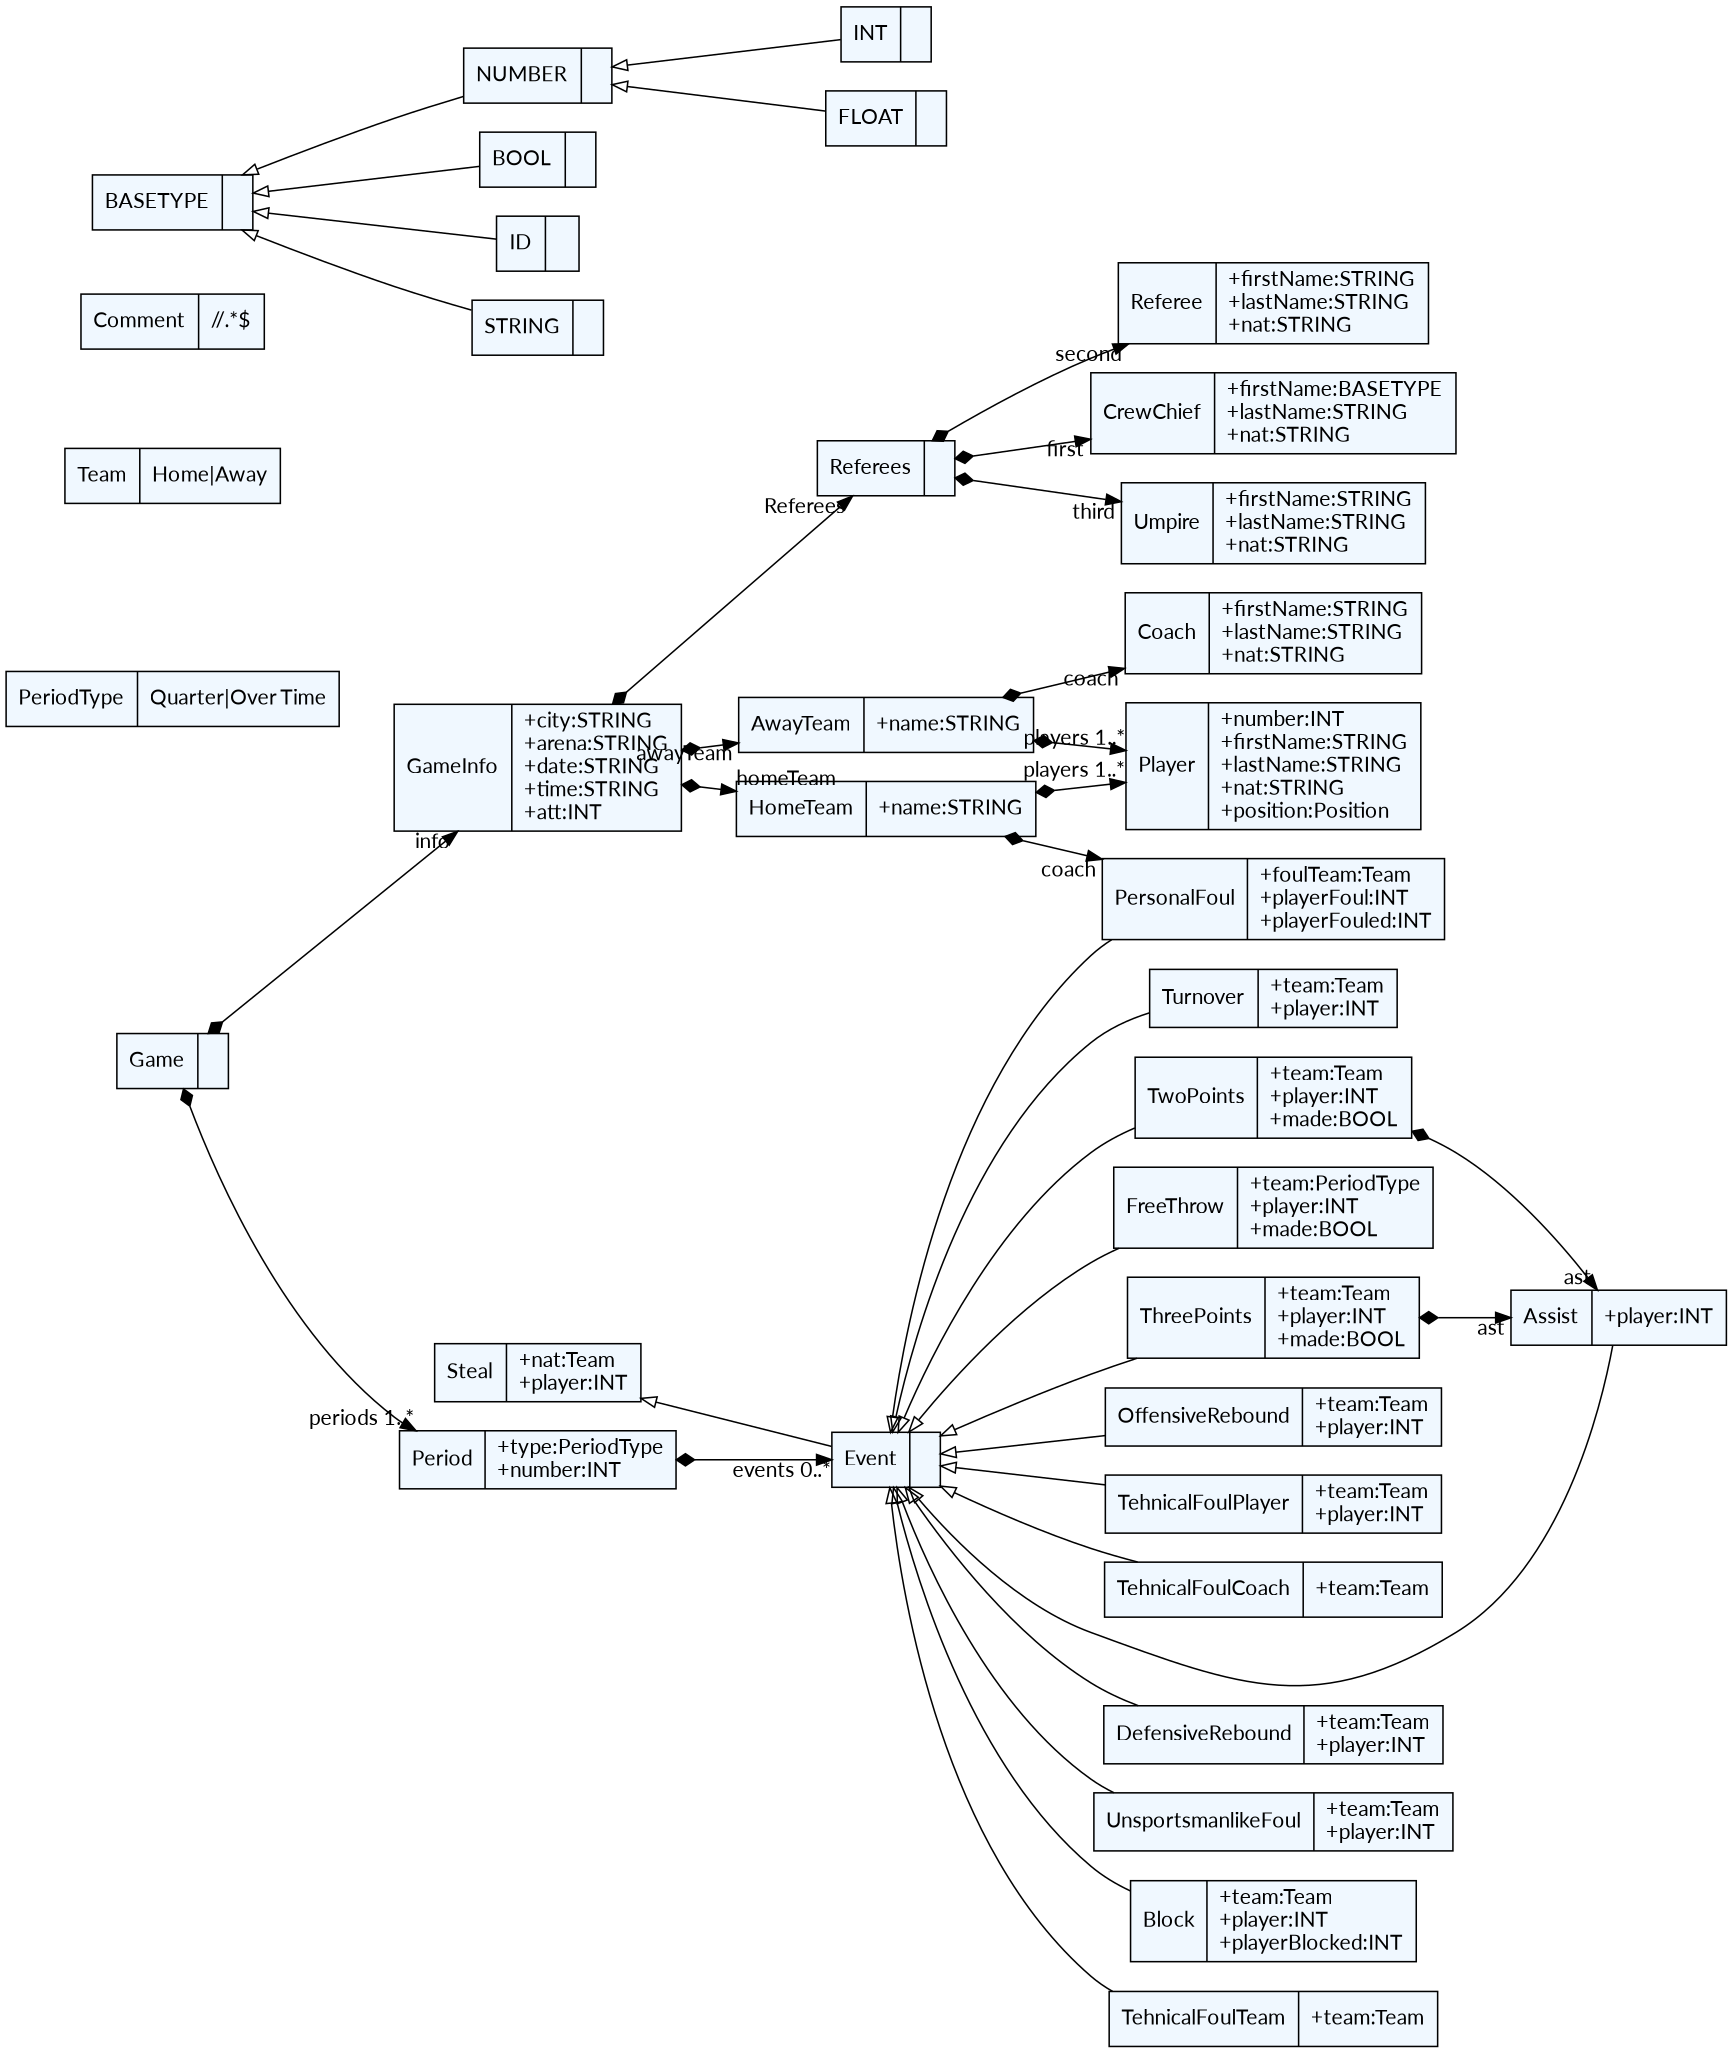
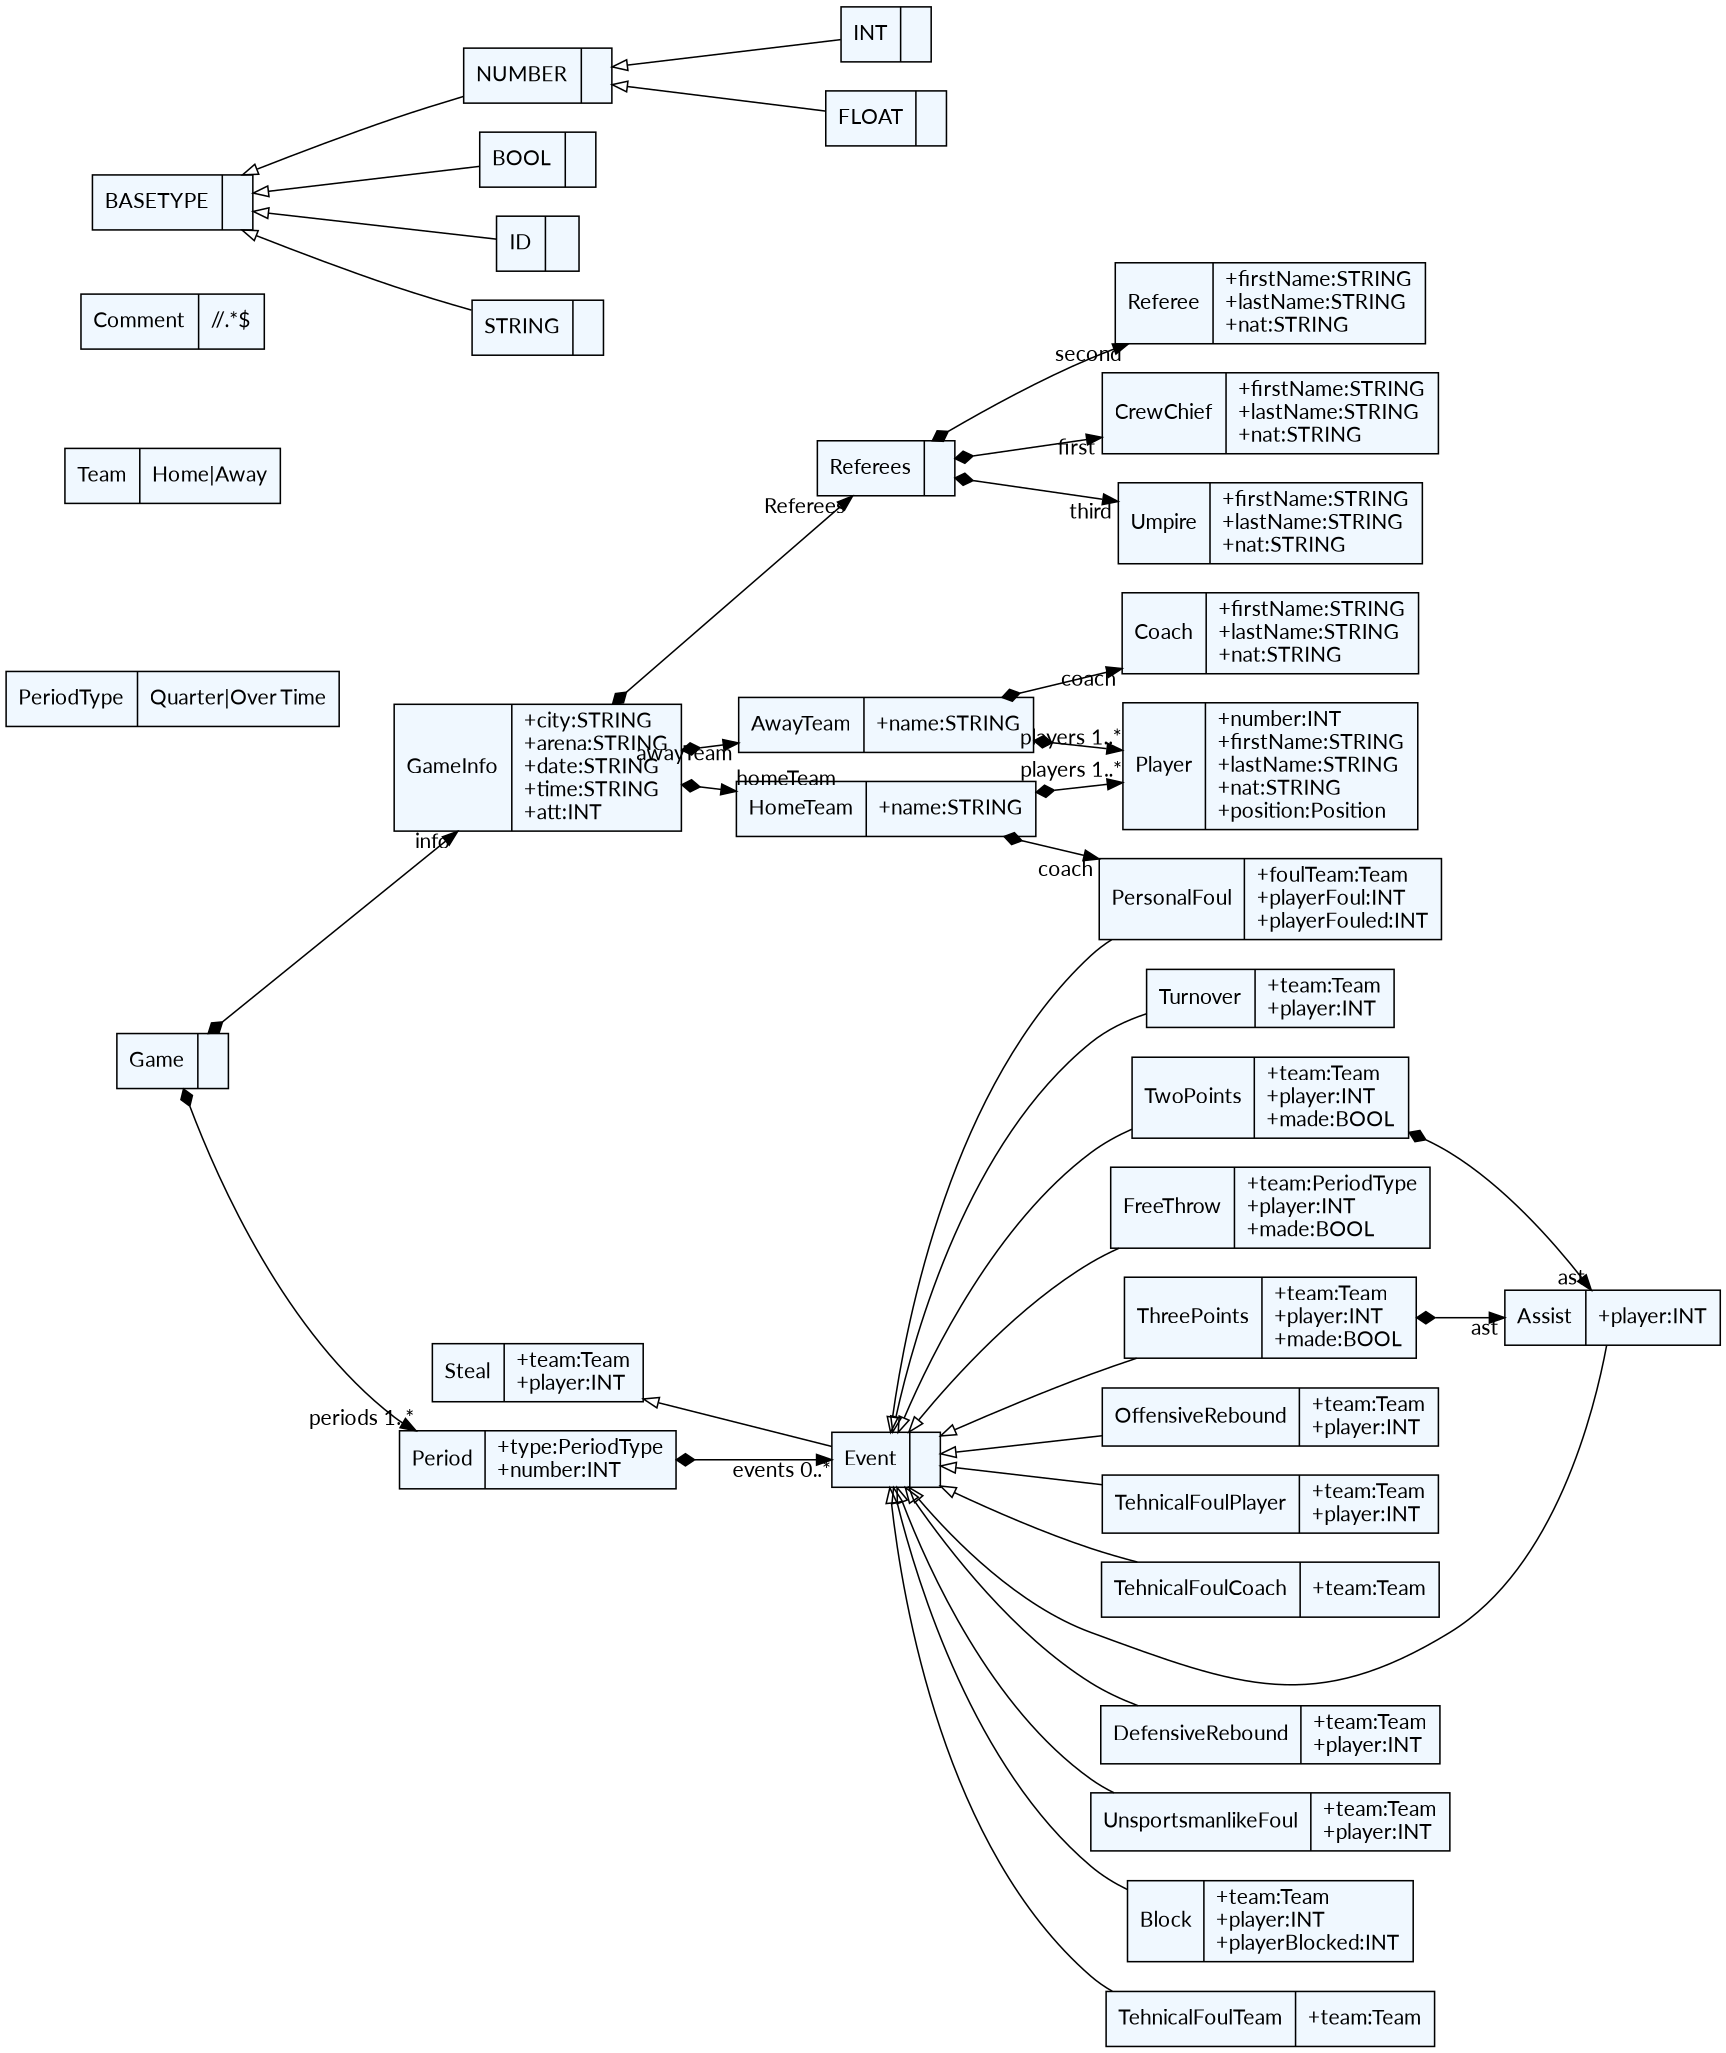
(1335, 390) -> (1332, 390)
(568, 1360) -> (574, 1360)
